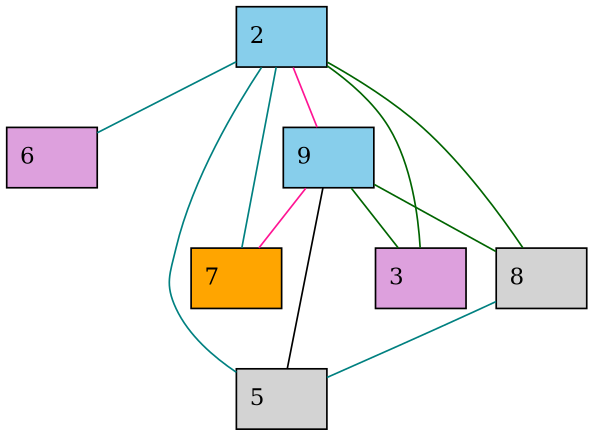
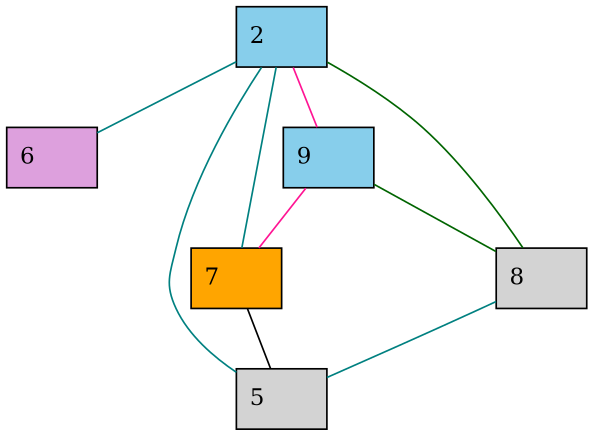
(305, 278) -> (259, 339)
(421, 278) -> none
